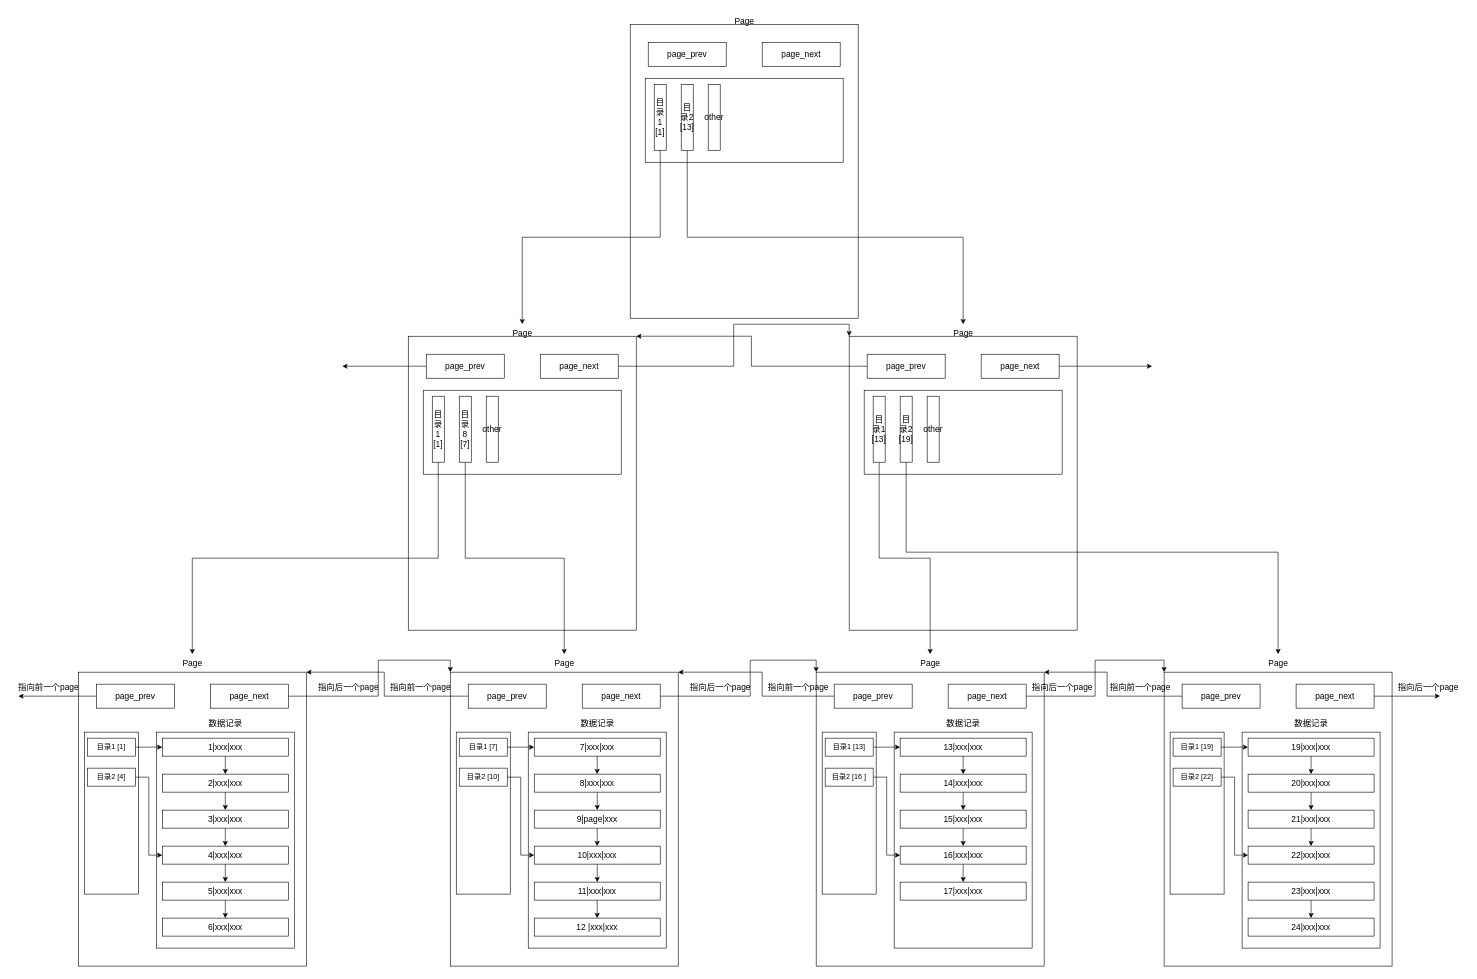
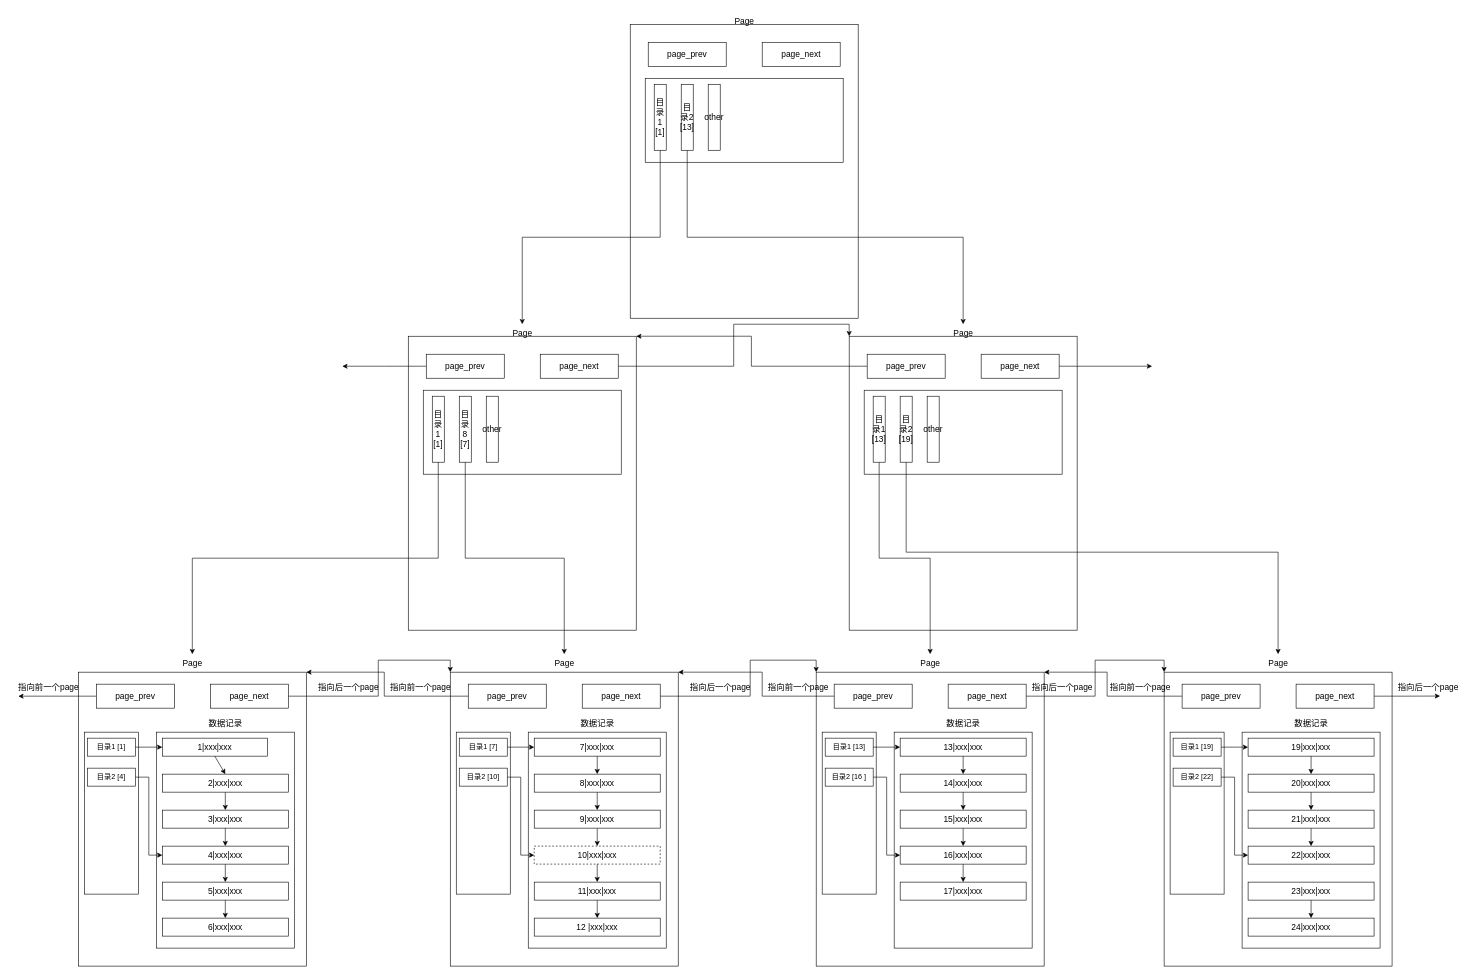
(225, 747) -> (215, 747)
(597, 819) -> (597, 819)
(597, 855) -> (597, 855)
